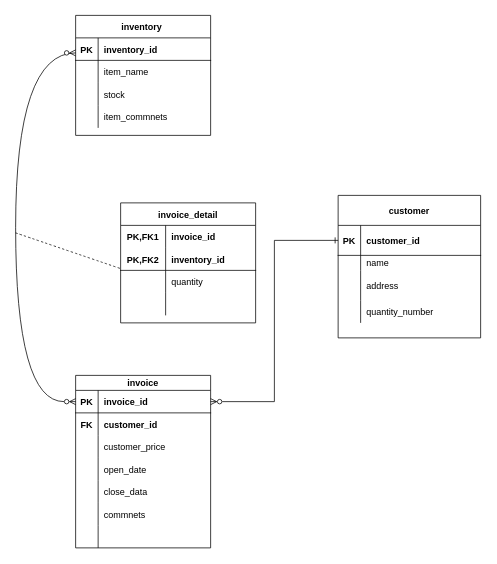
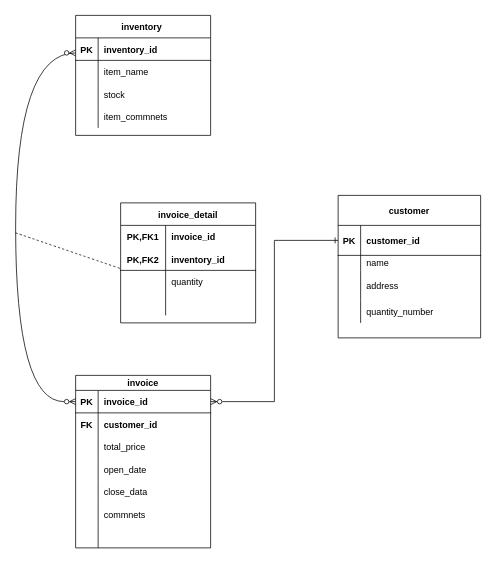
(138, 447) -> (129, 447)
